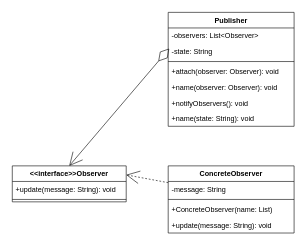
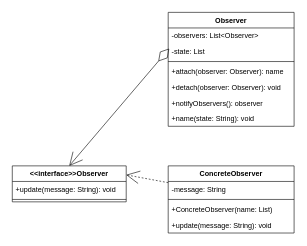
(231, 20) -> (231, 20)
(197, 52) -> (193, 52)
(233, 72) -> (234, 72)
(229, 88) -> (233, 88)
(216, 103) -> (225, 103)
